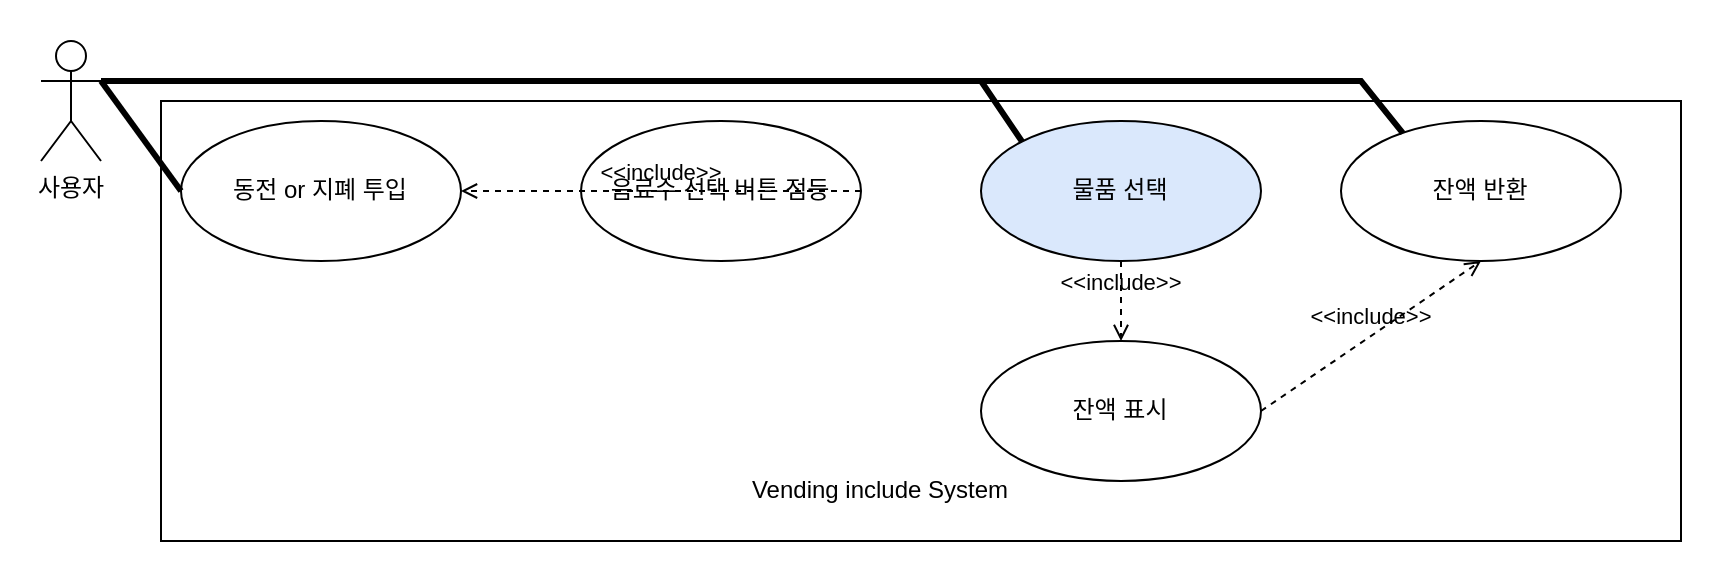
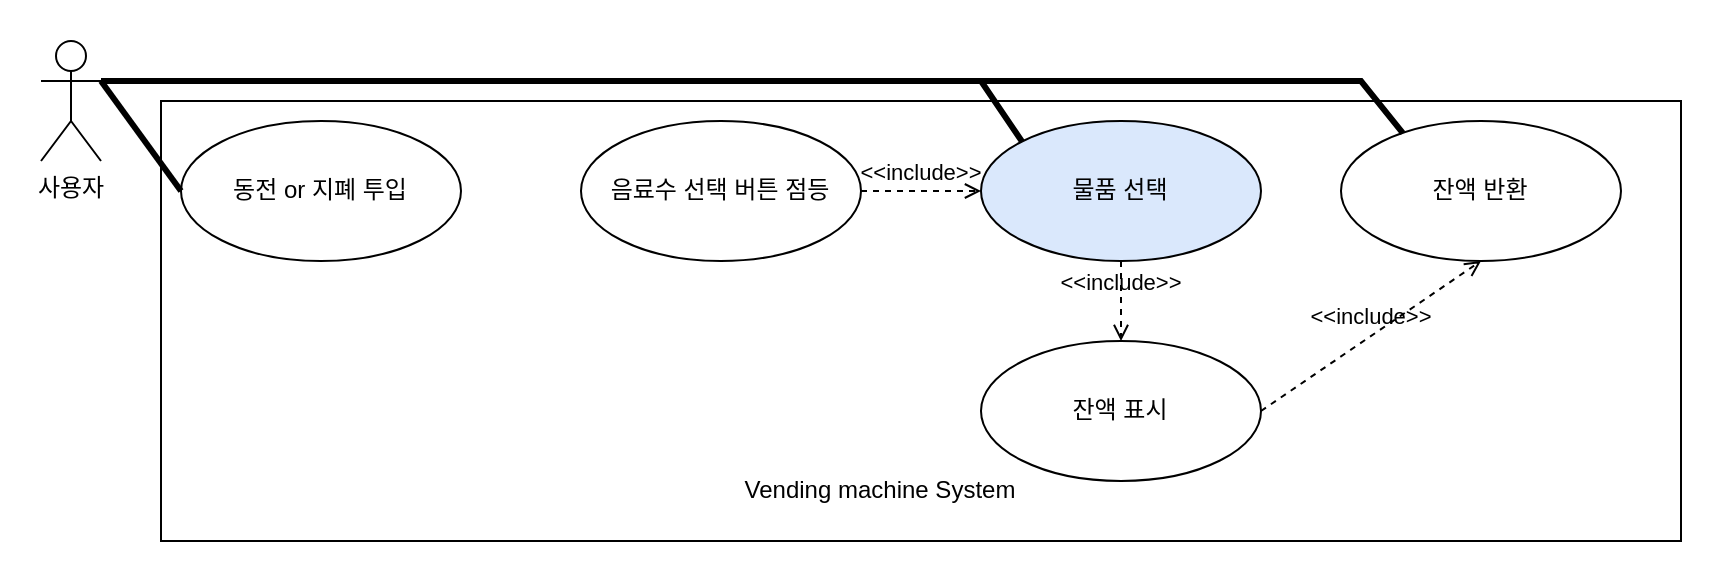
(550, 191) -> (919, 191)
(881, 491) -> (881, 491)
